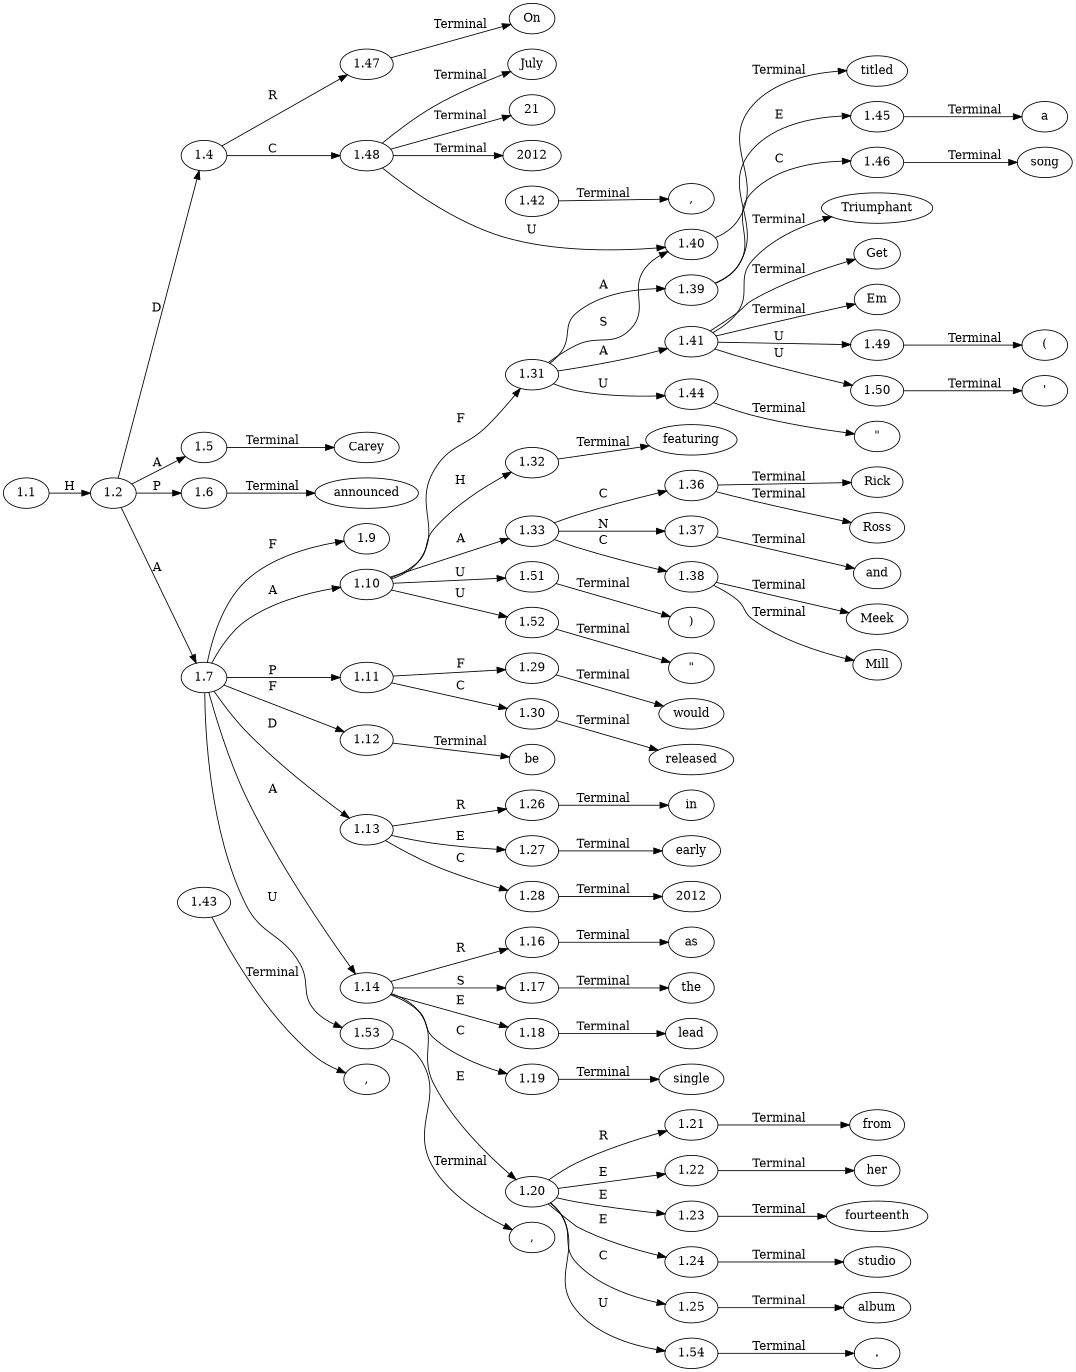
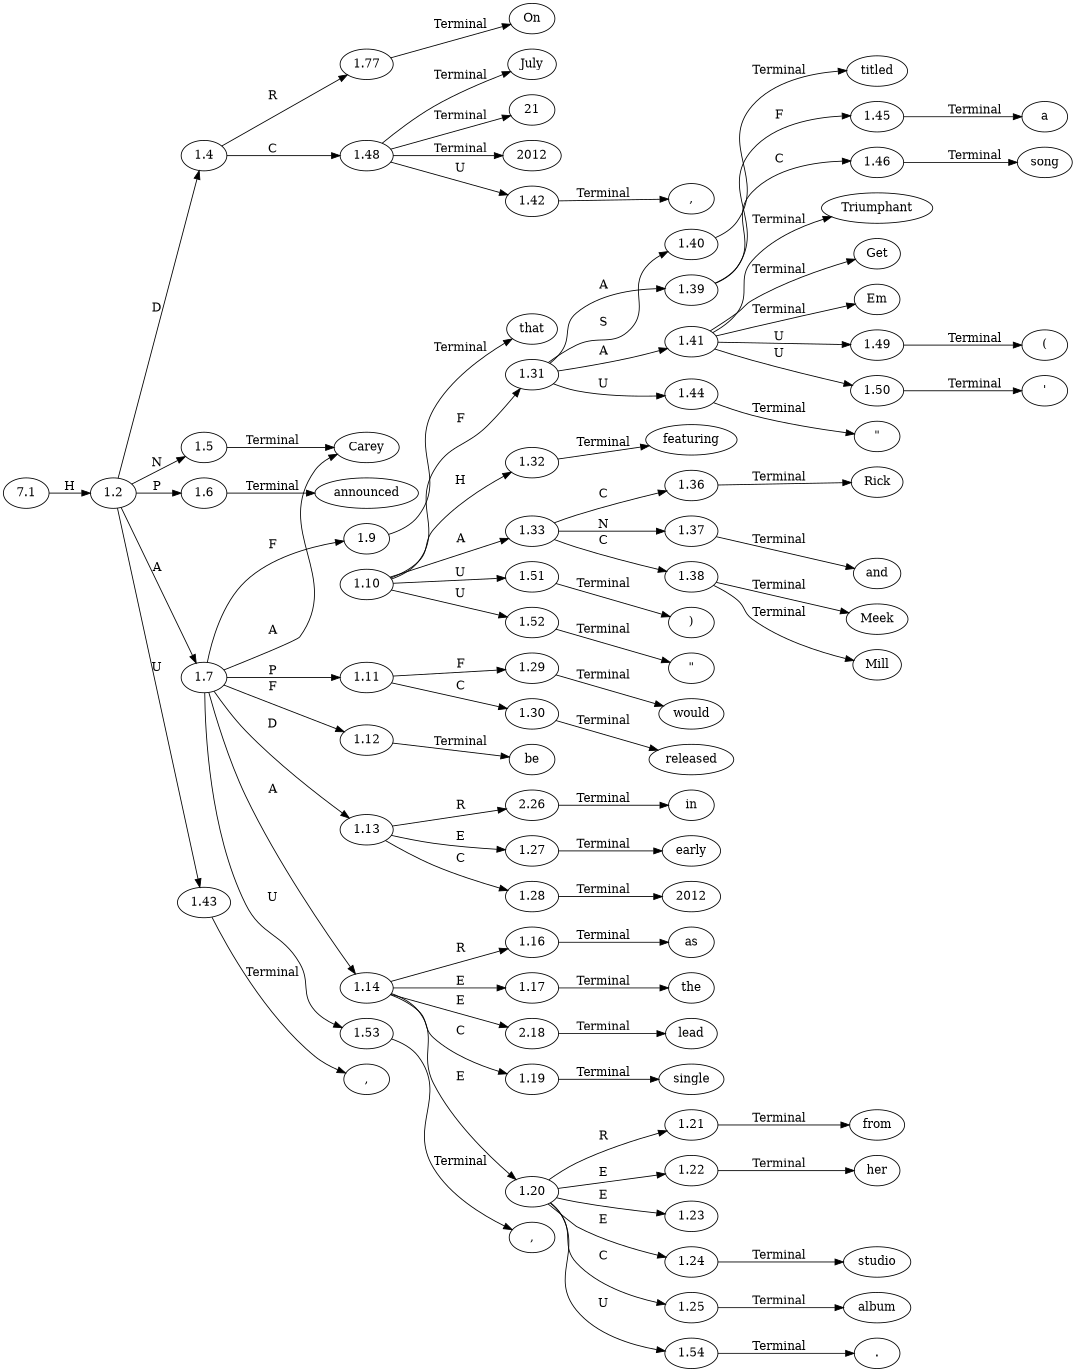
(367, 64) -> (367, 64)
(779, 115) -> (779, 115)
(511, 239) -> (445, 177)
none -> (532, 329)
(157, 463) -> (157, 463)
(26, 493) -> (26, 493)
(877, 528) -> none
(262, 611) -> (314, 585)
none -> (158, 694)
(532, 805) -> (532, 805)
(461, 982) -> (461, 982)
(532, 1034) -> (532, 1034)
(877, 1216) -> none
